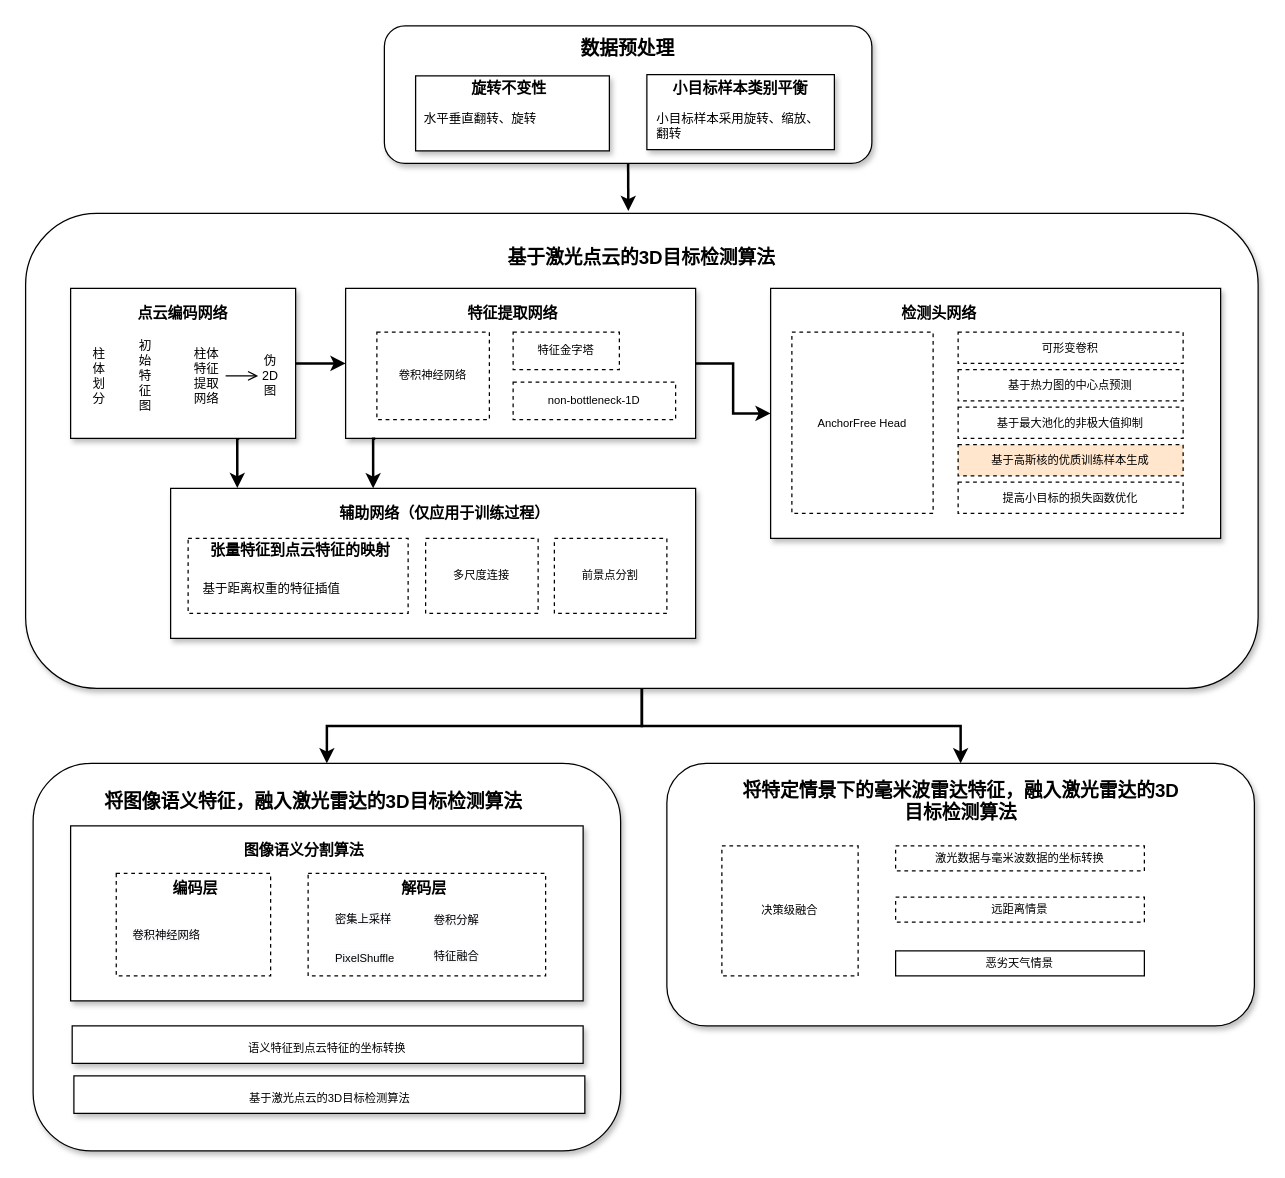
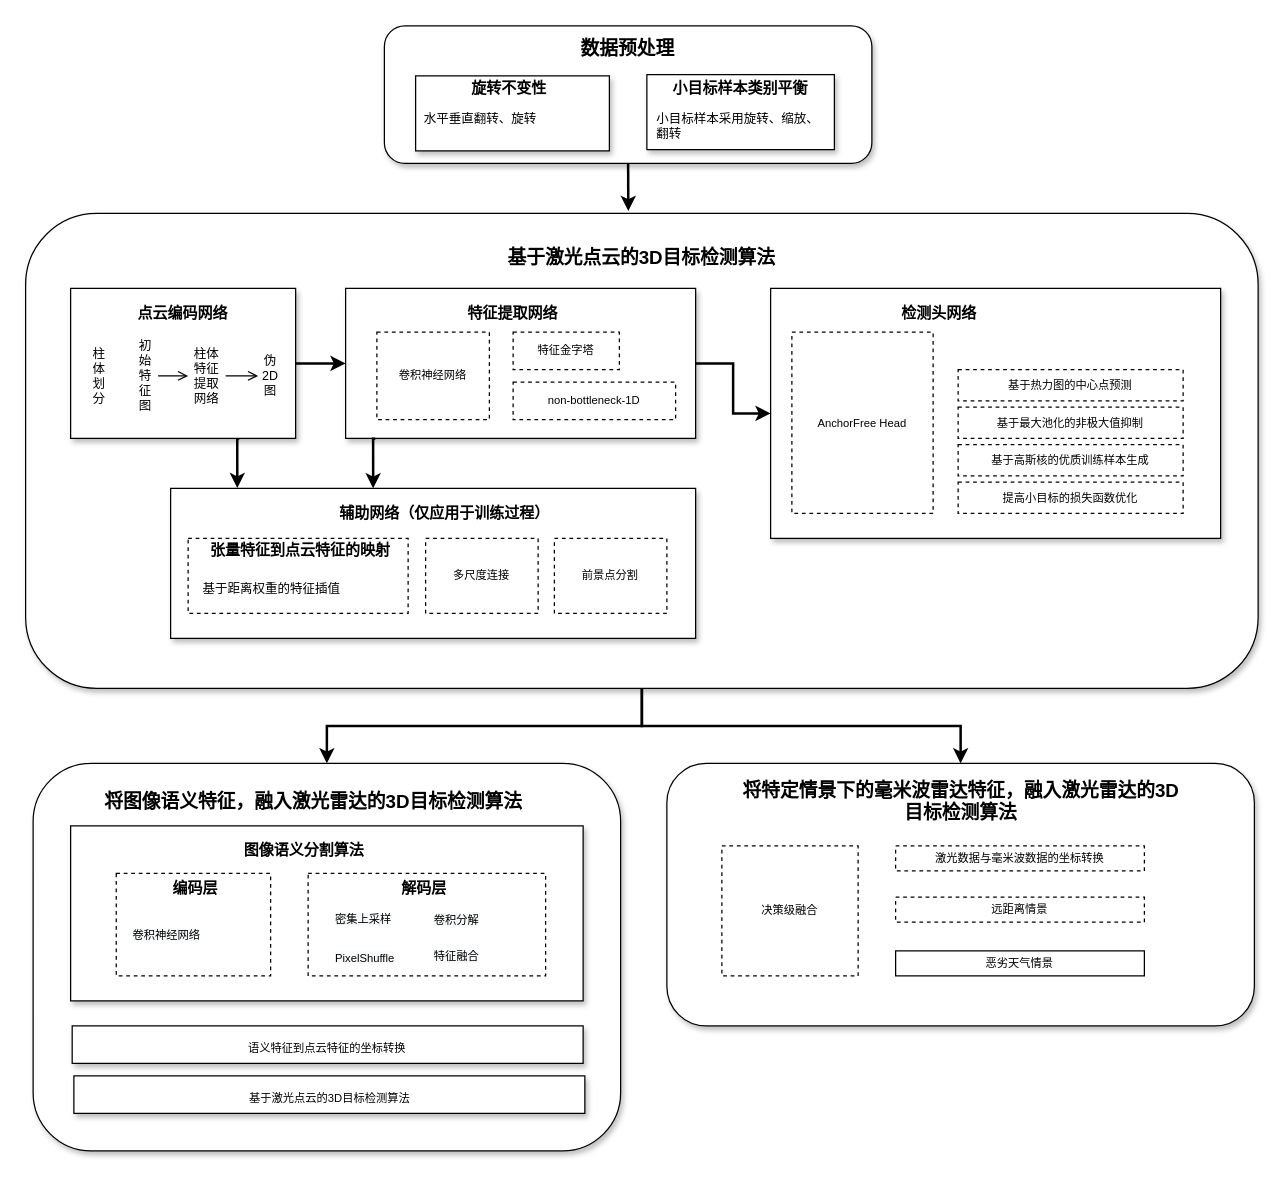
(1071, 348) -> none
none -> (175, 376)
(1071, 460) -> (1071, 460)
